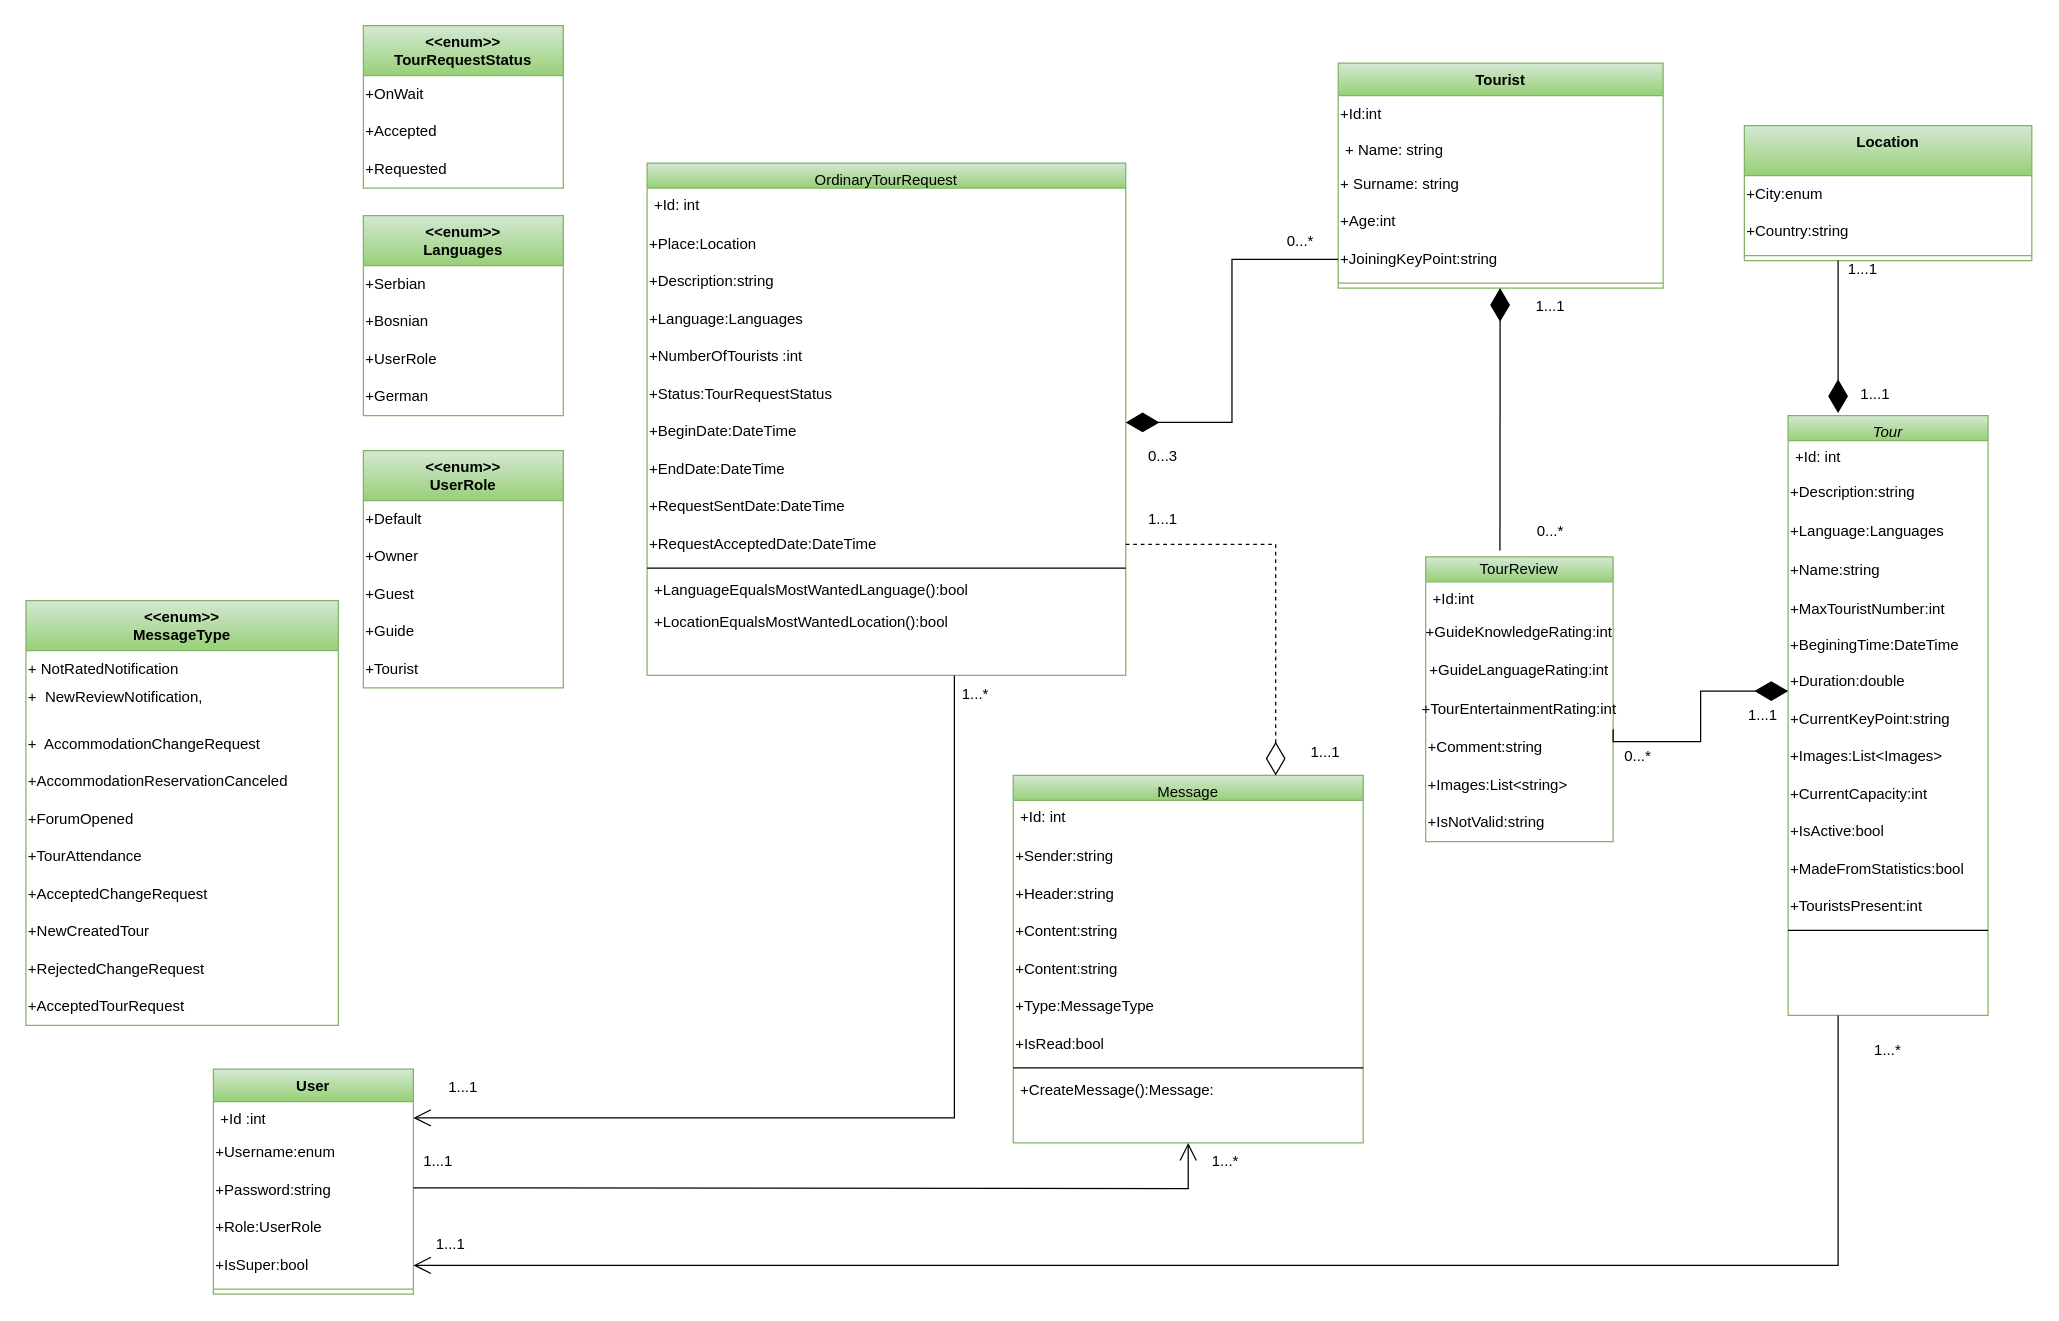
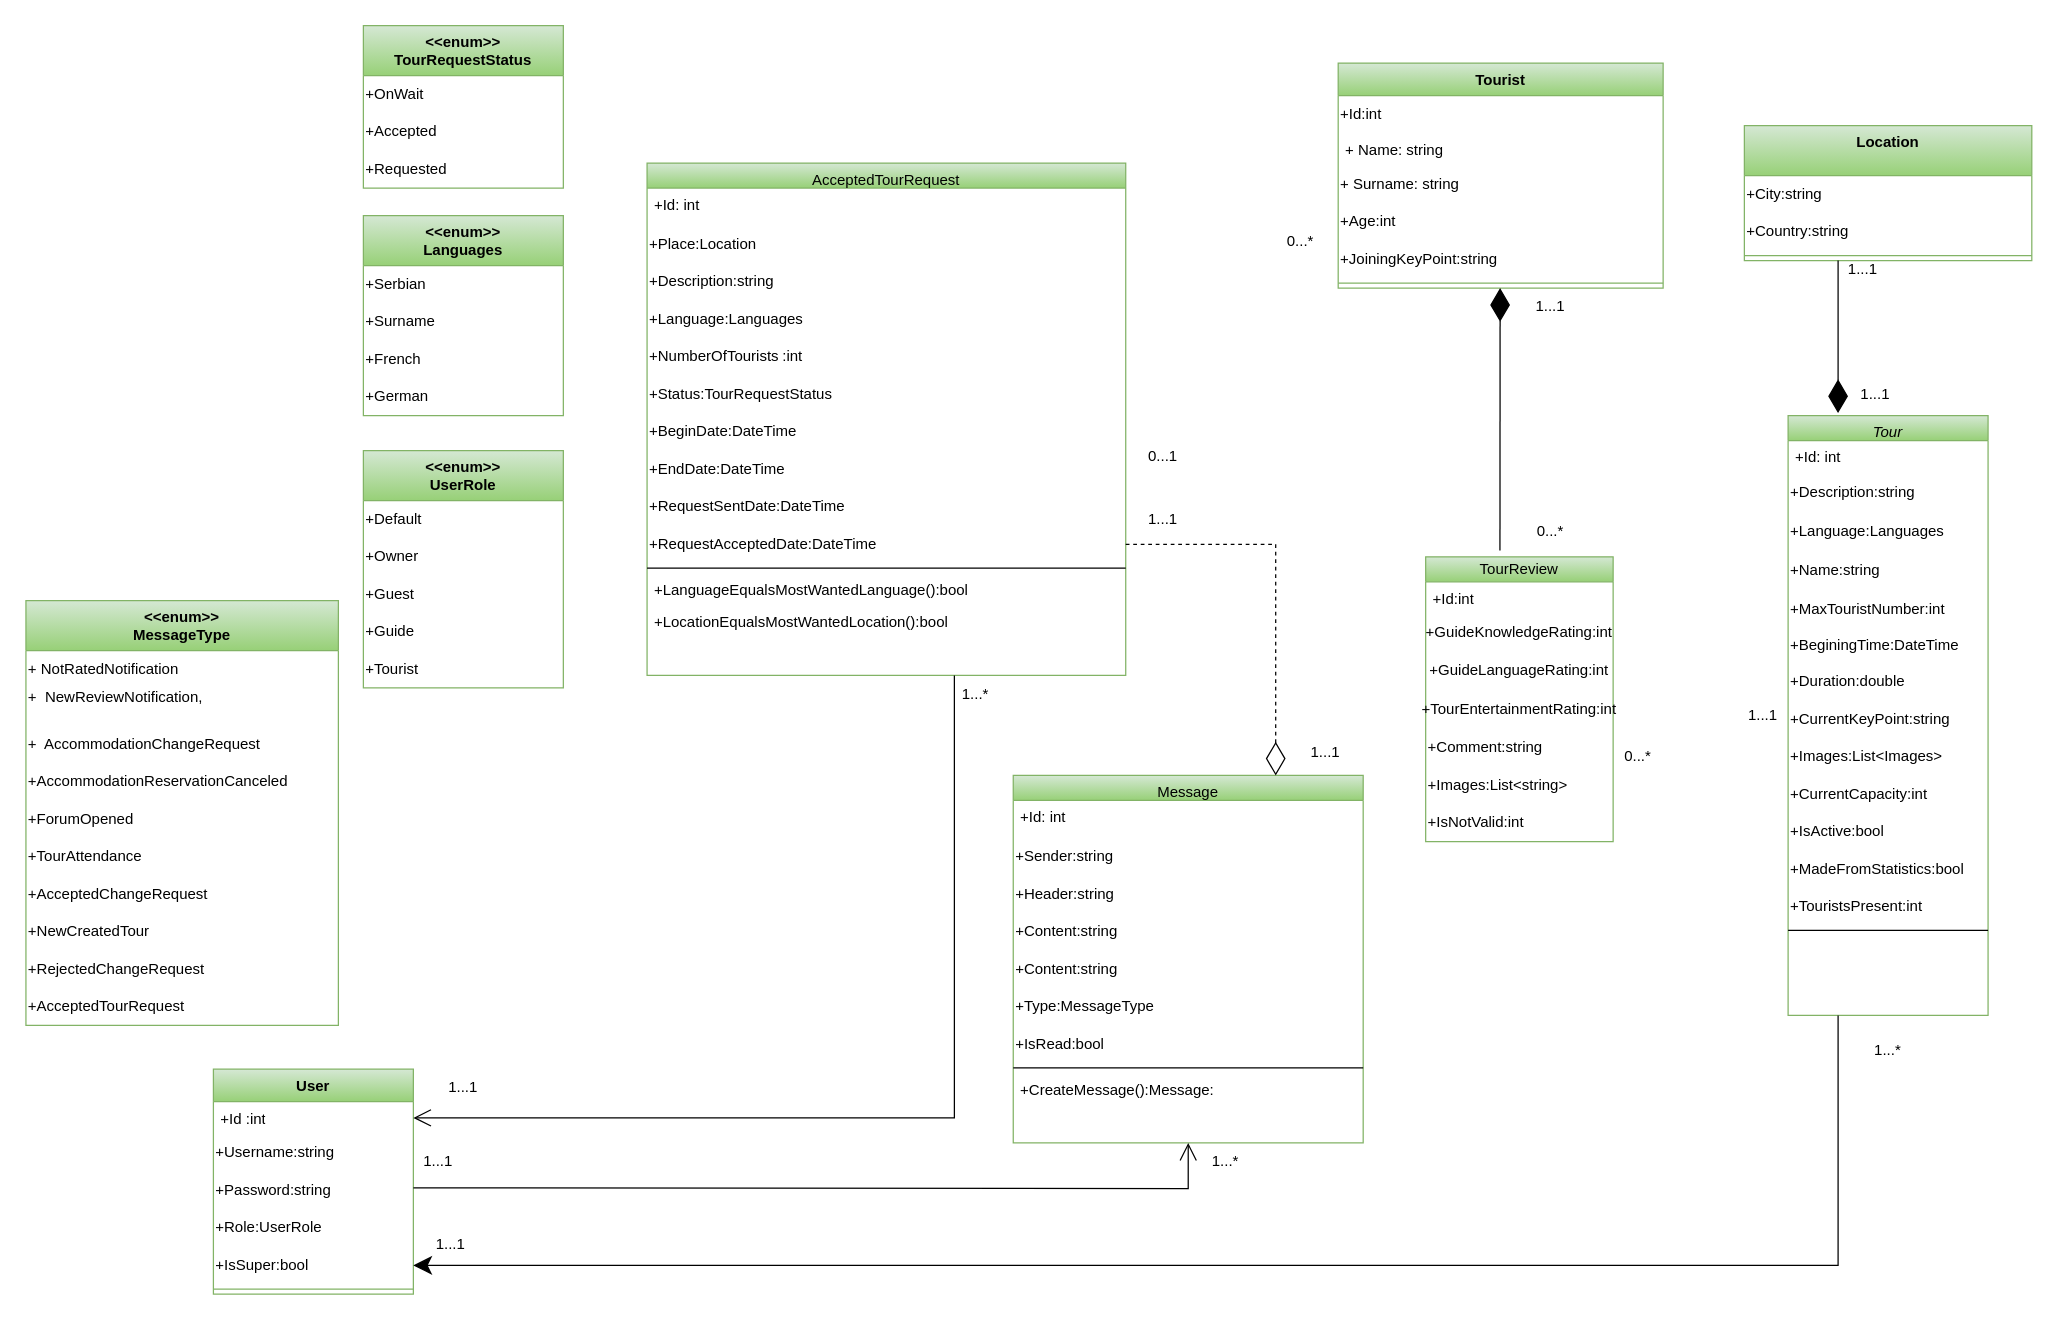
(886, 180) -> (886, 180)
(1785, 194) -> (1791, 194)
(397, 322) -> (399, 322)
(1232, 325) -> none
(401, 359) -> (395, 359)
(1163, 457) -> (1163, 457)
(1701, 732) -> none
(1496, 823) -> (1483, 823)
(272, 1153) -> (279, 1153)
(423, 1266) -> (429, 1266)
